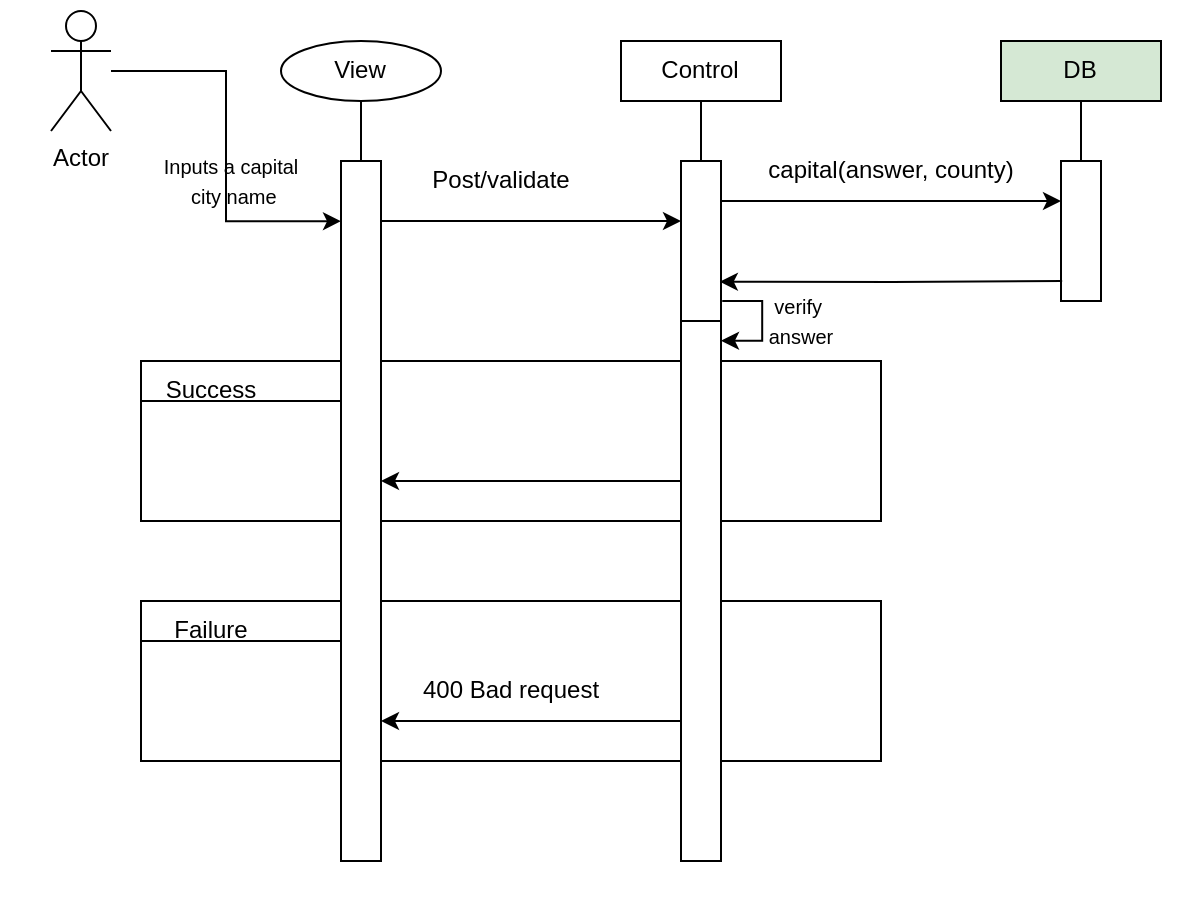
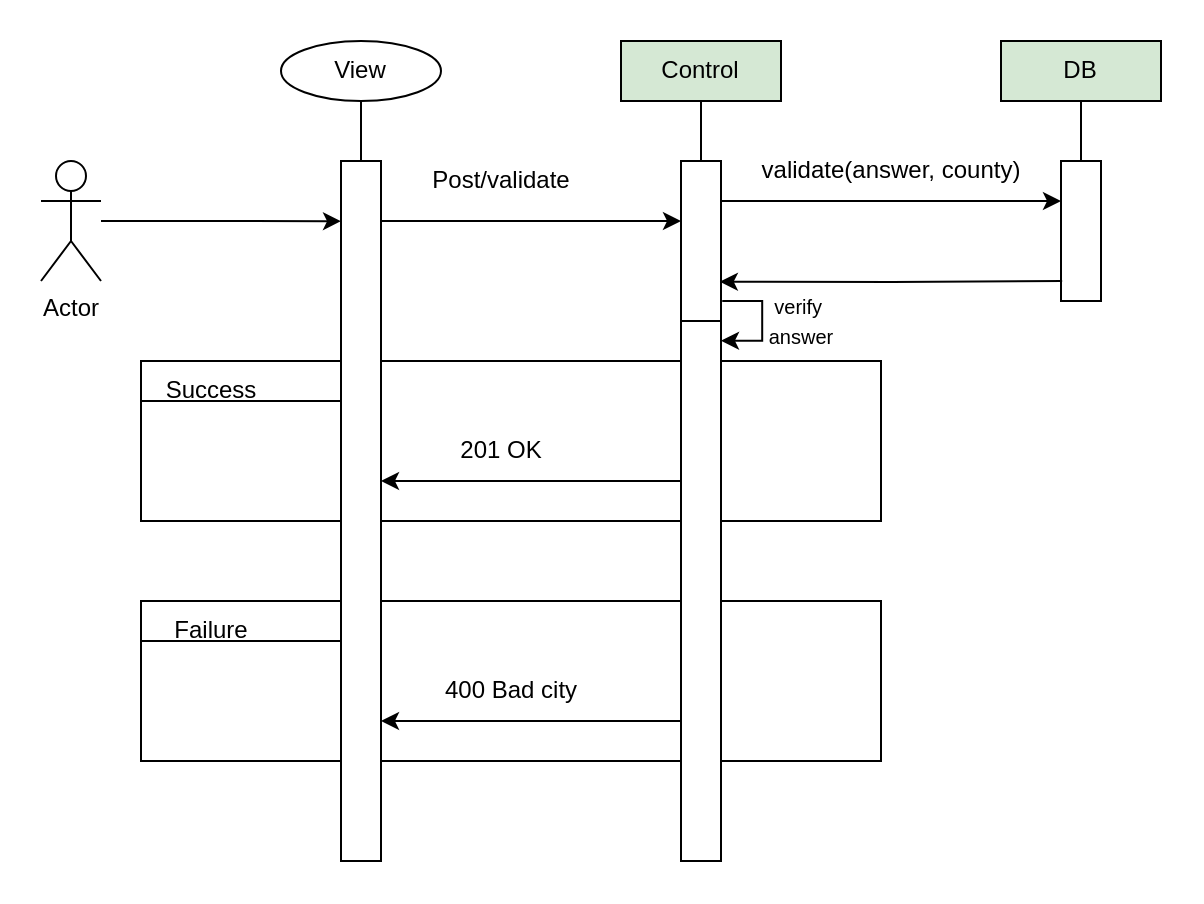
(81, 71) -> (71, 221)
(701, 71) -> (701, 71)
(892, 171) -> (892, 171)
(231, 181) -> none
none -> (501, 451)
(512, 691) -> (512, 691)
